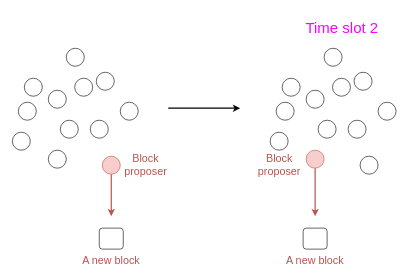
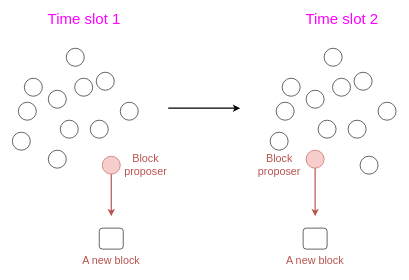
none -> (84, 18)
(342, 27) -> (342, 18)
